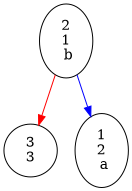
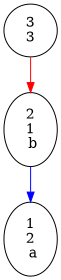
(49, 95) -> (31, 70)
